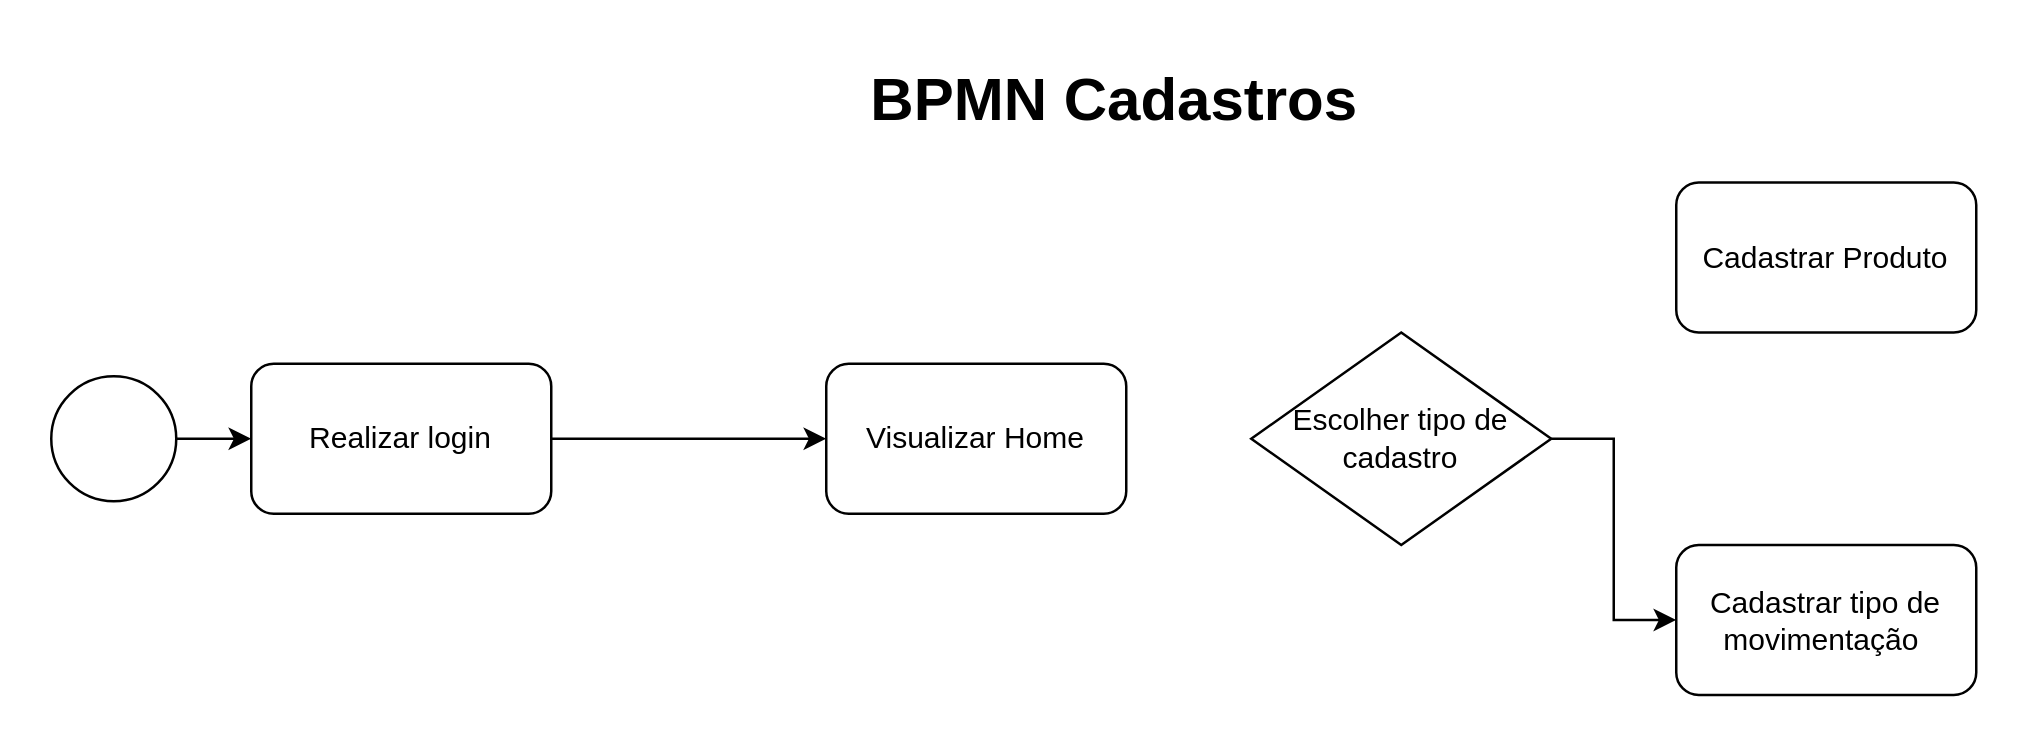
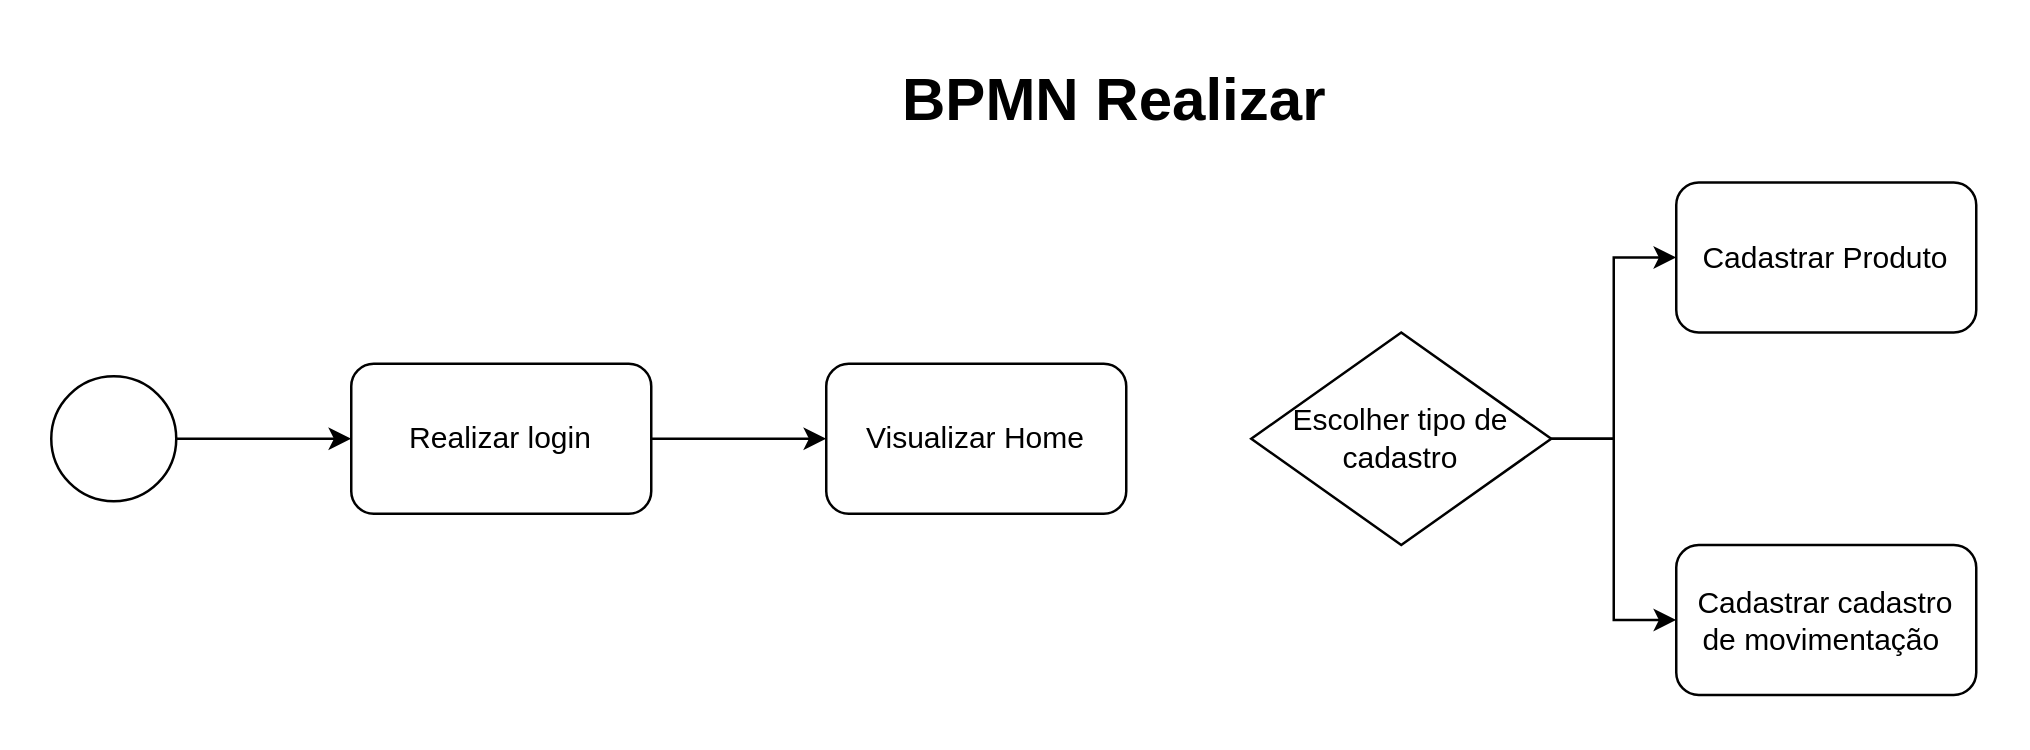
(1115, 101) -> (1115, 101)
none -> (1614, 325)
(401, 439) -> (501, 439)
(1826, 621) -> (1826, 621)
